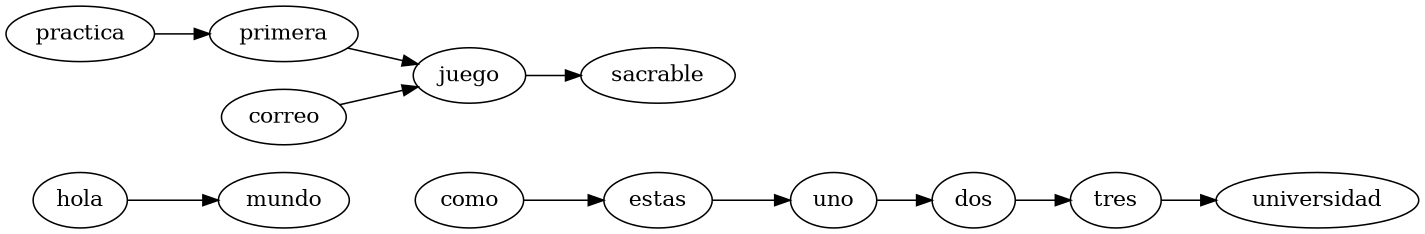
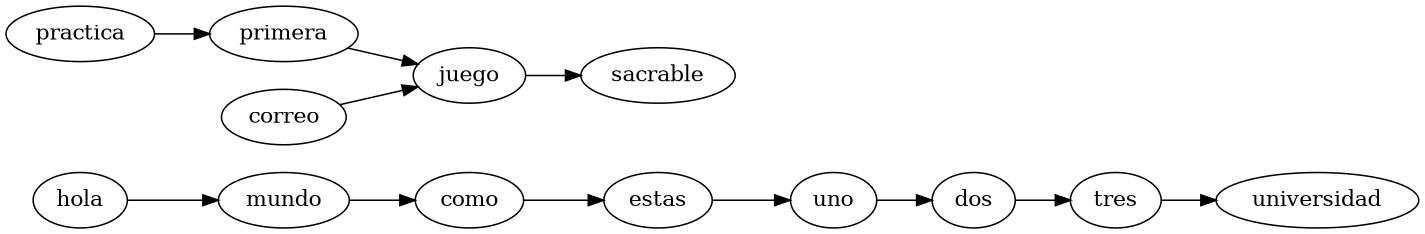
none -> (375, 200)
